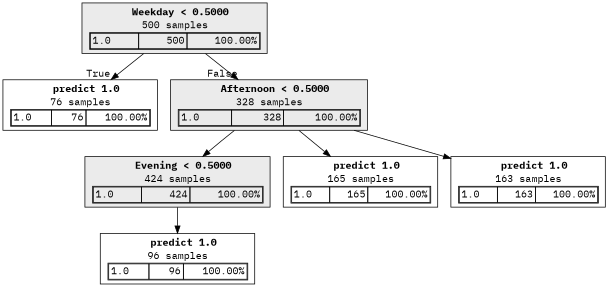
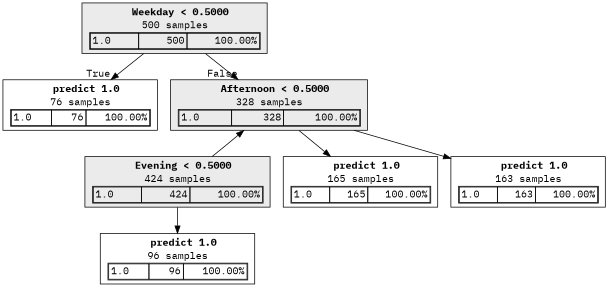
(221, 141) -> (225, 146)
